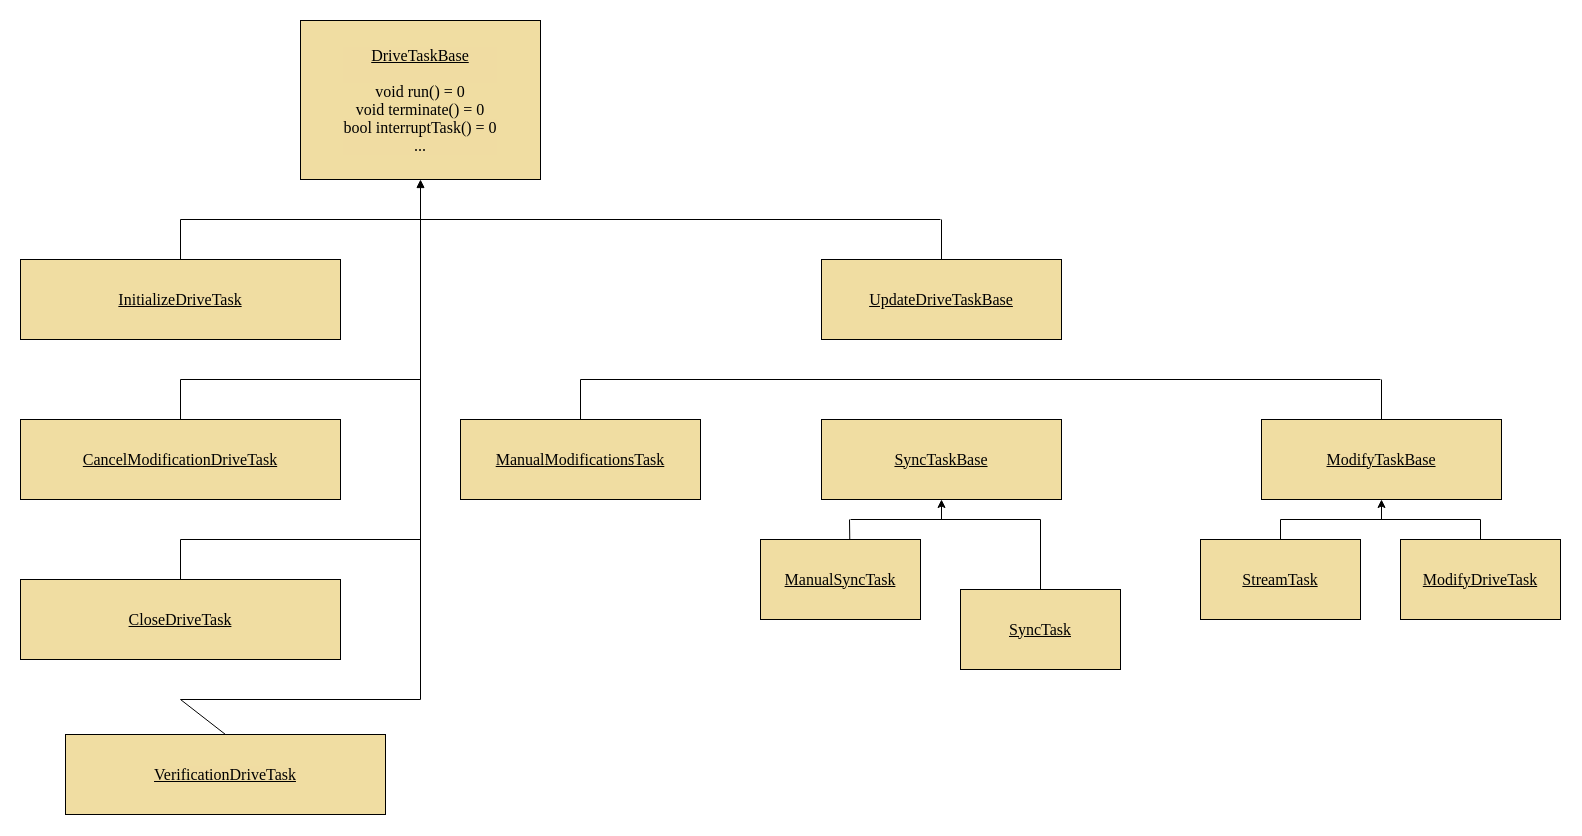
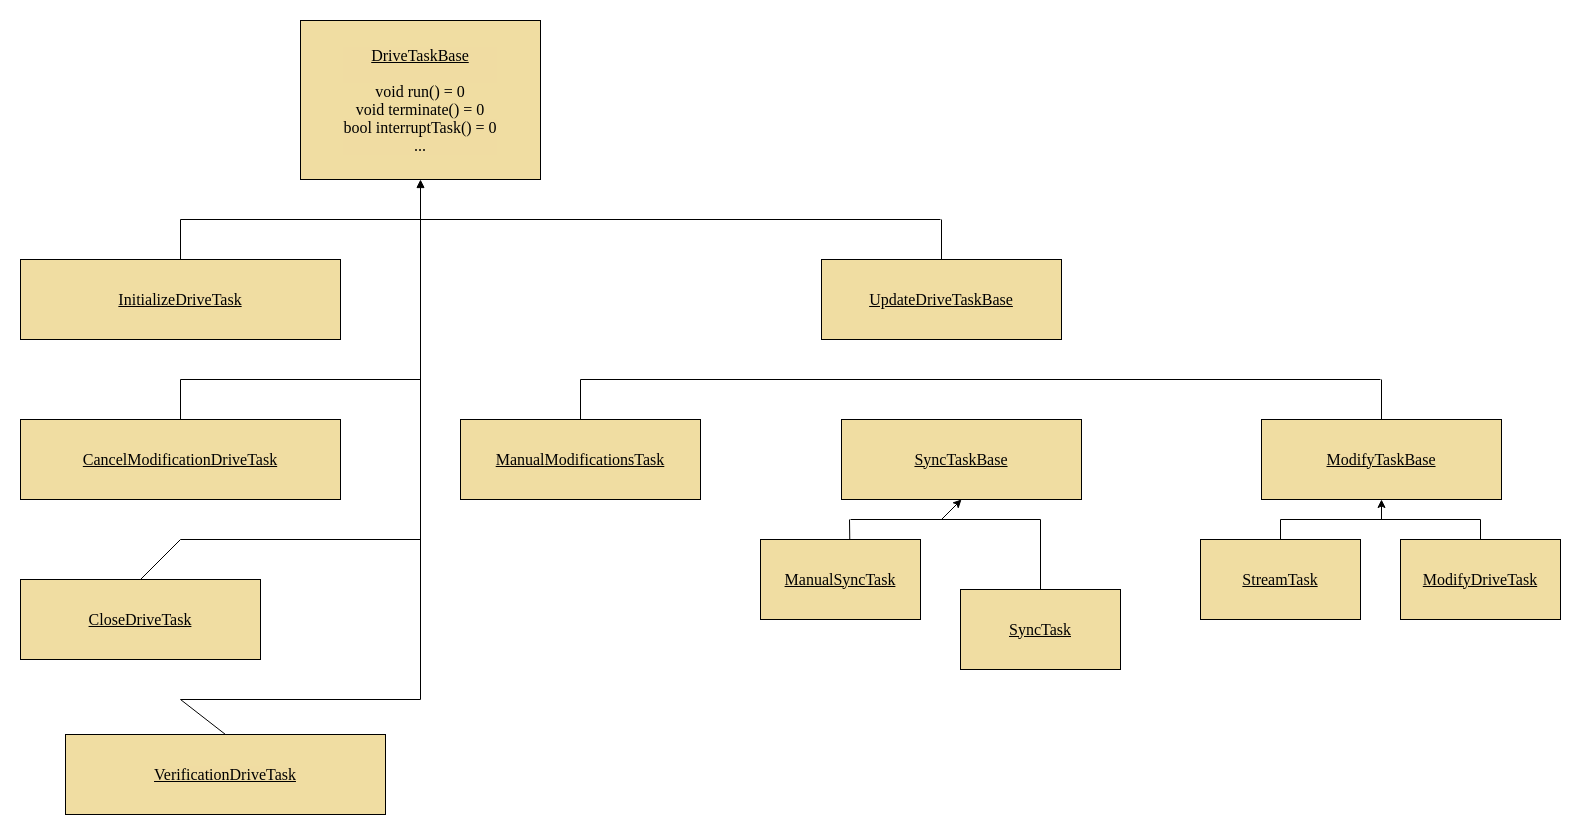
(942, 460) -> (962, 460)
(181, 620) -> (141, 620)
